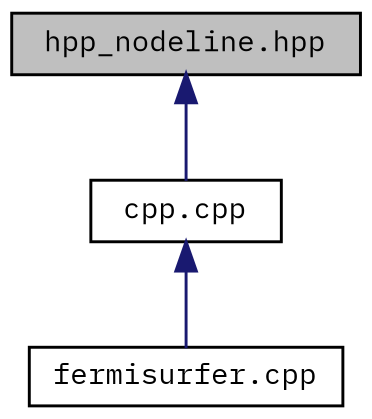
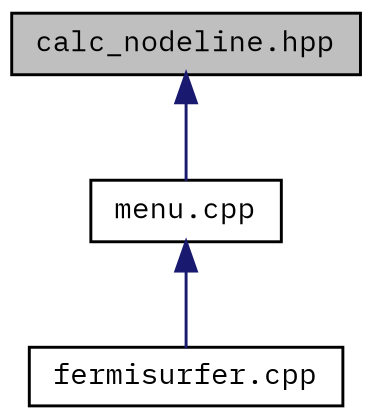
(186, 44) -> (186, 44)
(186, 211) -> (186, 211)
